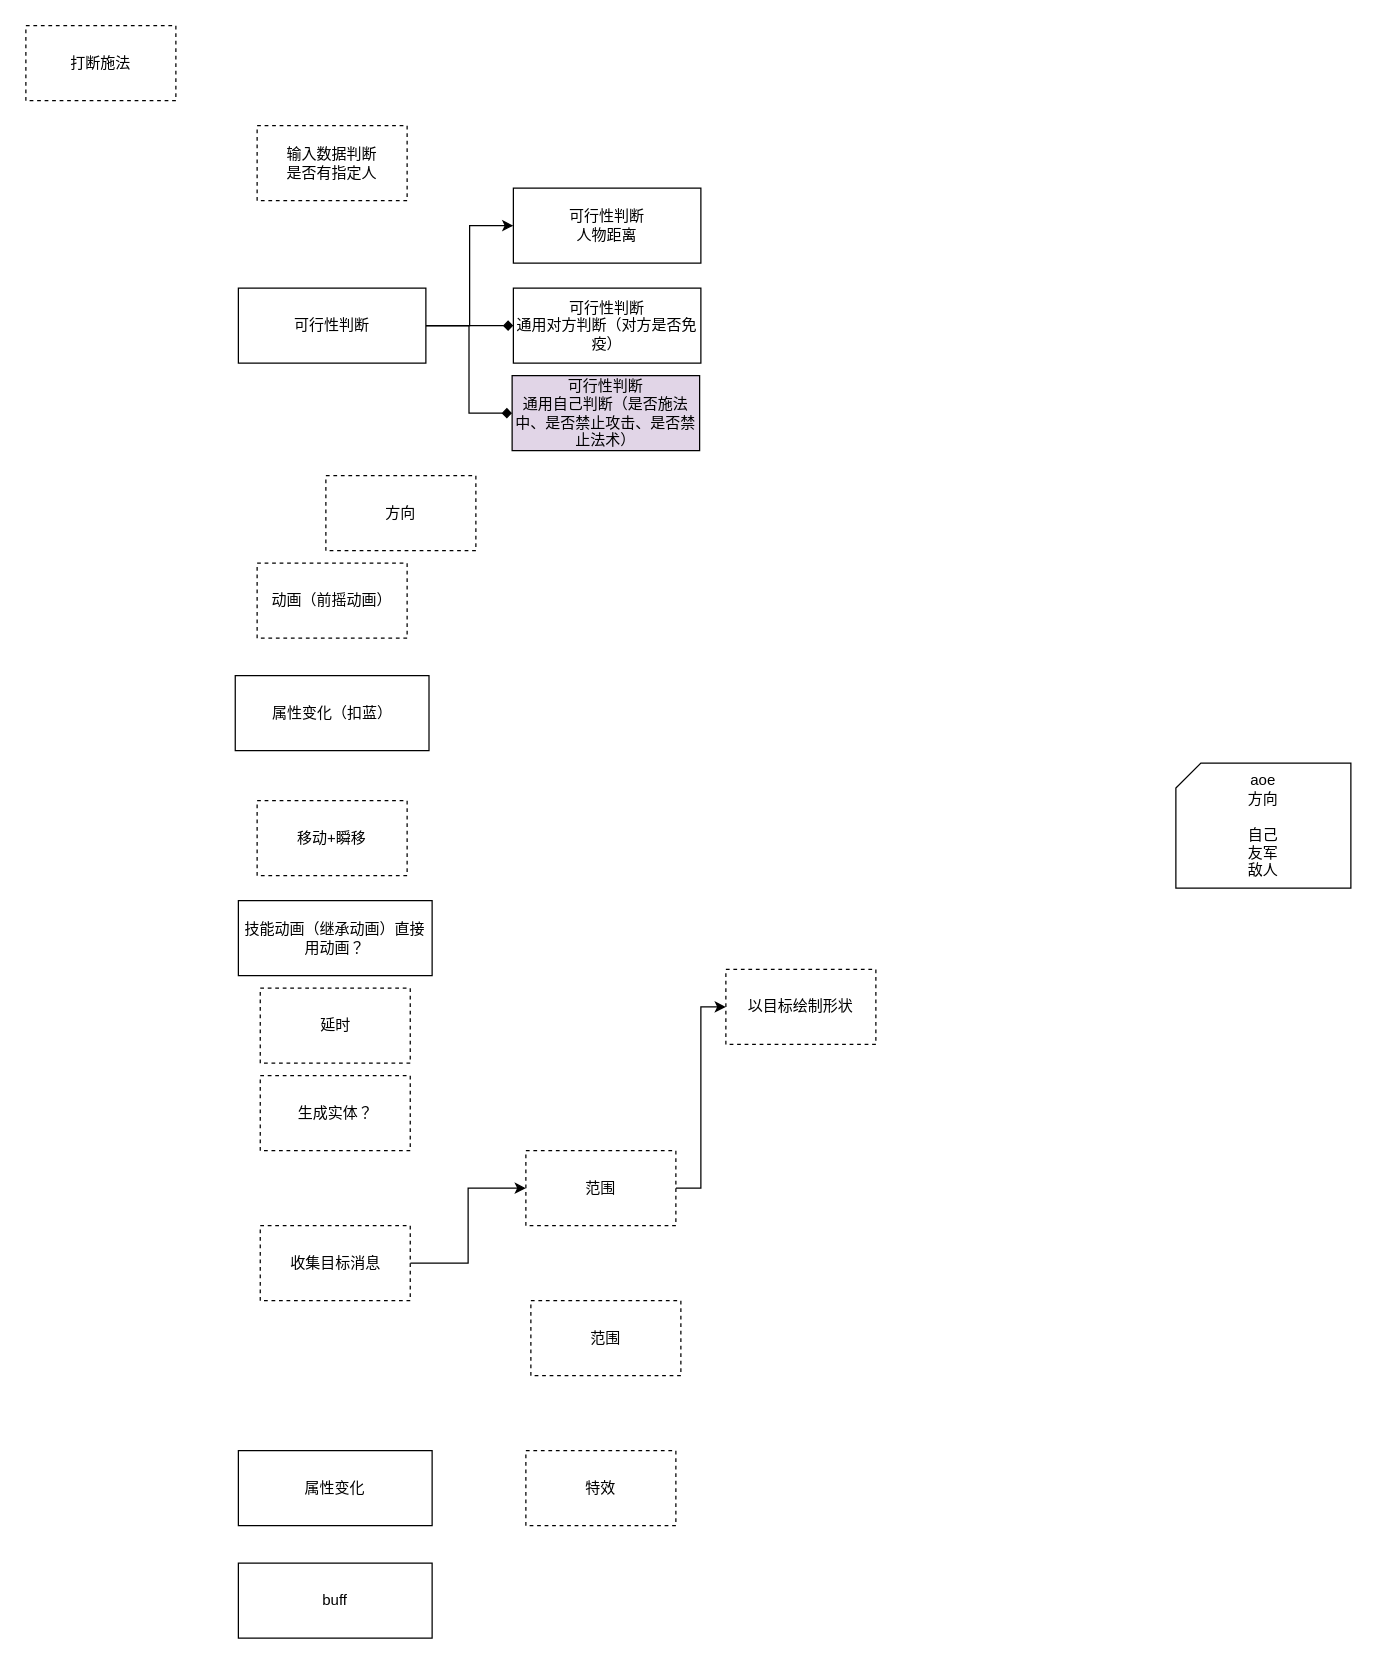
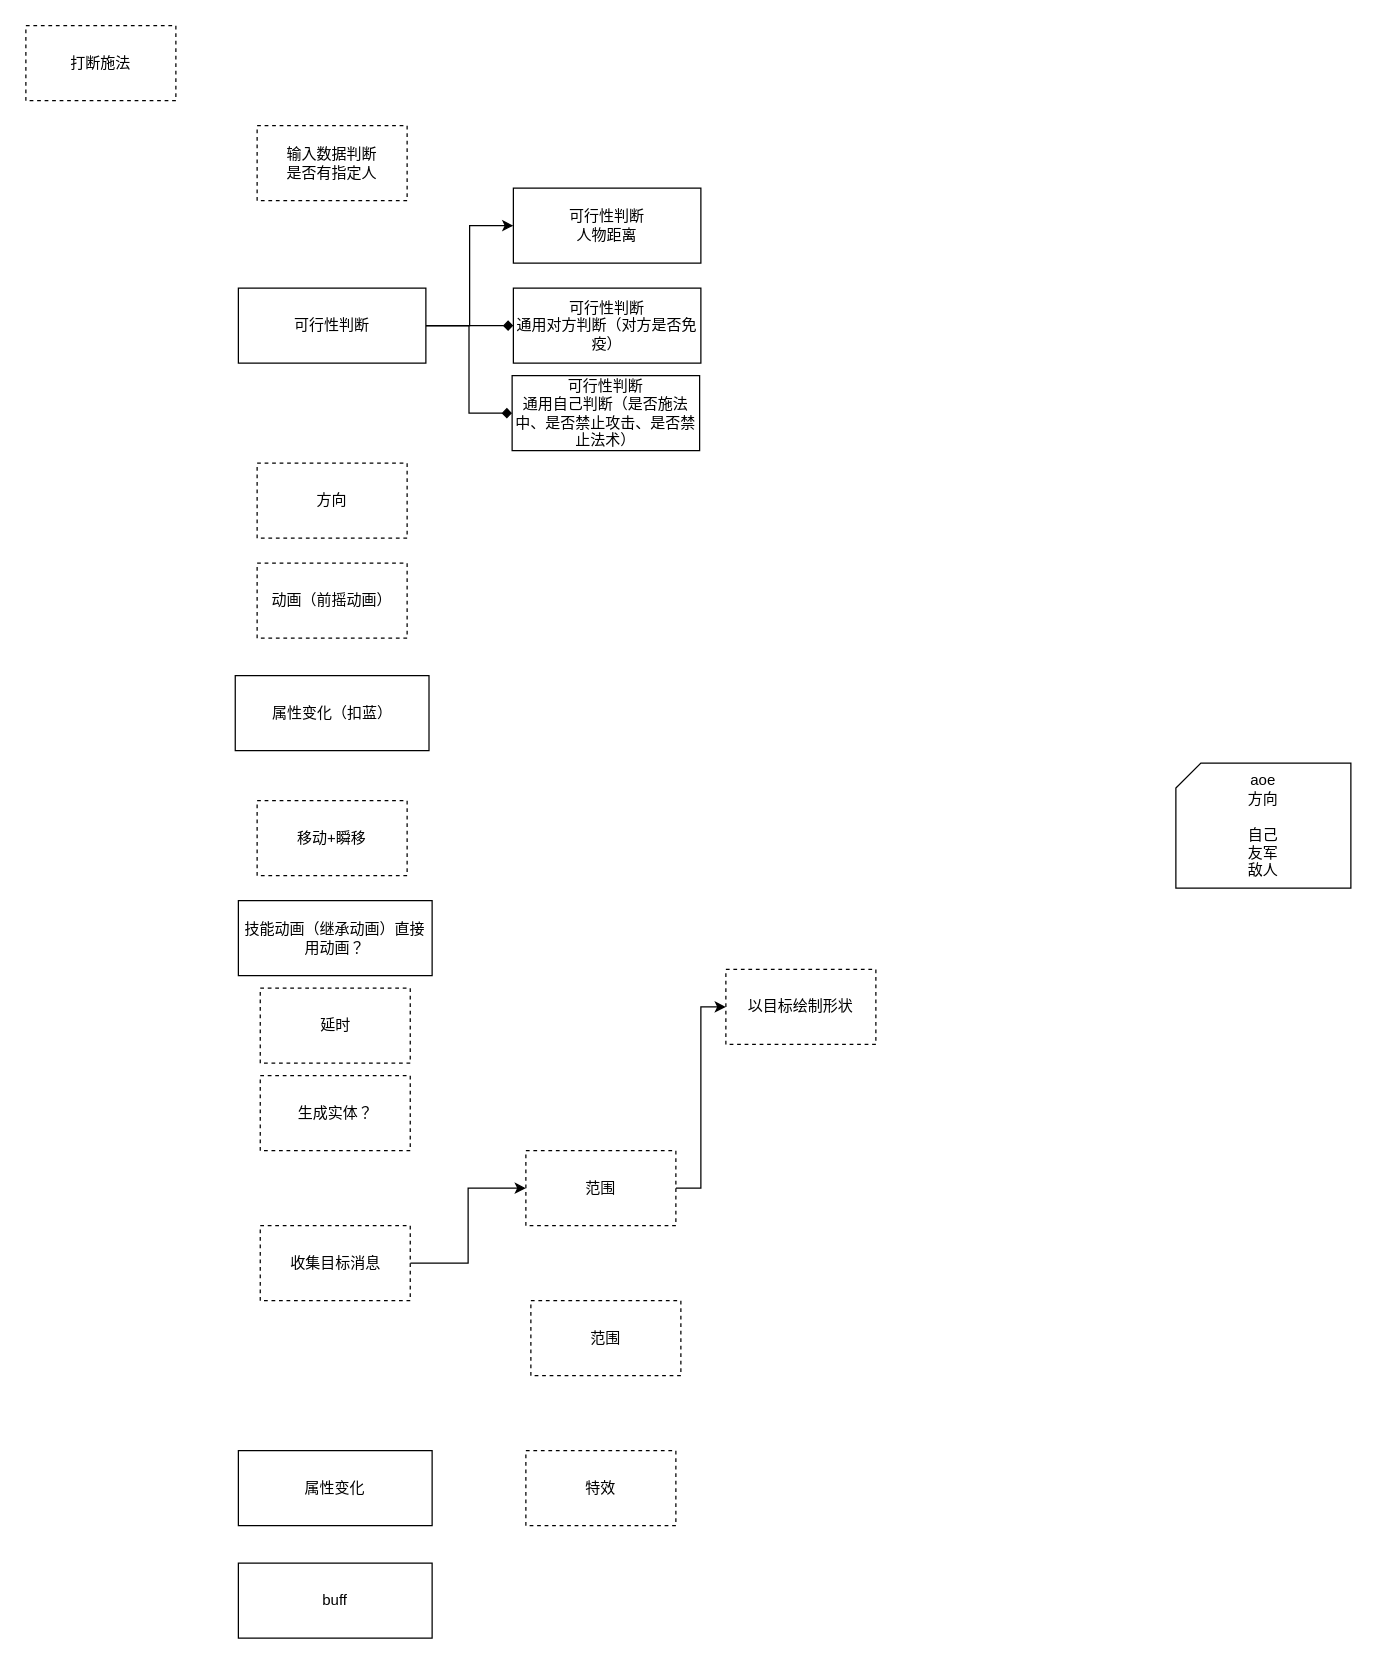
(606, 413) -> (606, 413)
(401, 513) -> (332, 501)
